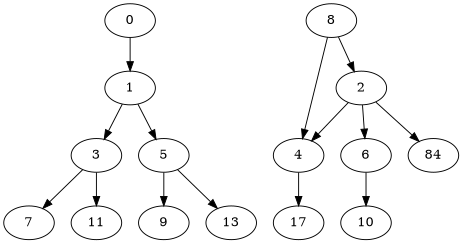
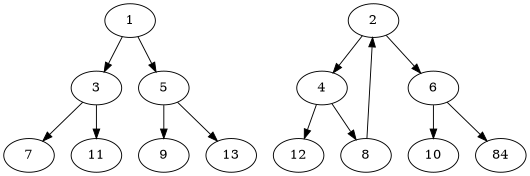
(130, 21) -> none
(316, 83) -> (341, 118)
(394, 119) -> (464, 118)
(299, 223) -> (299, 155)
